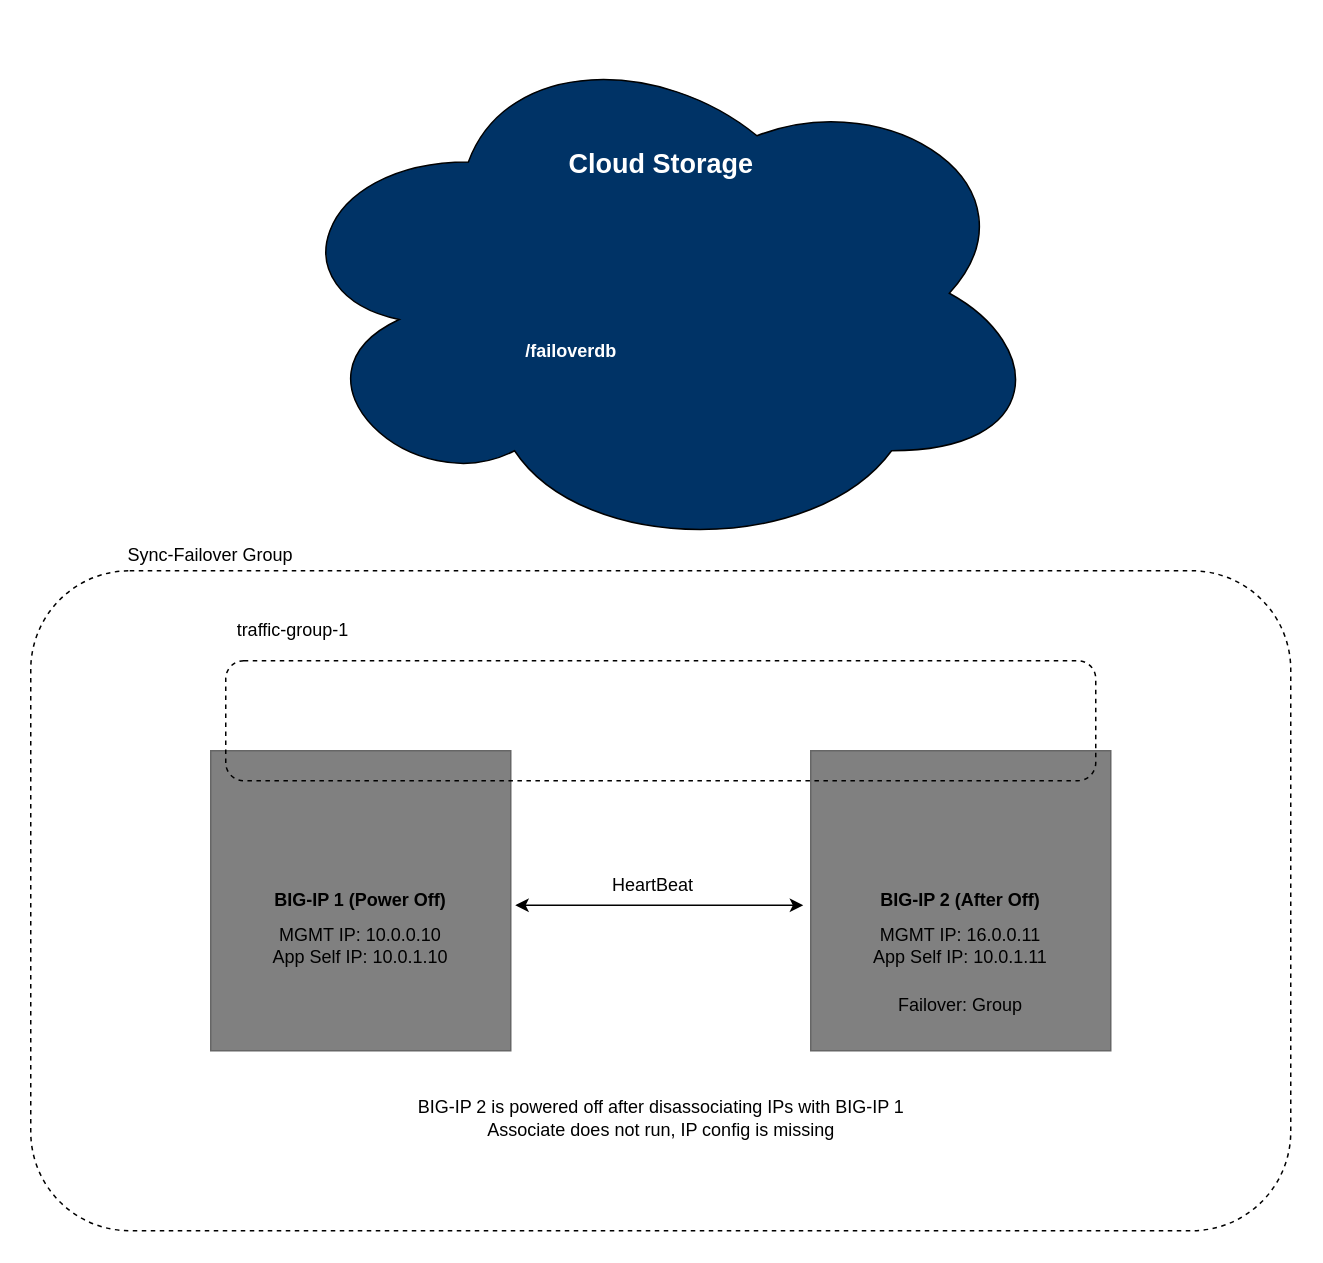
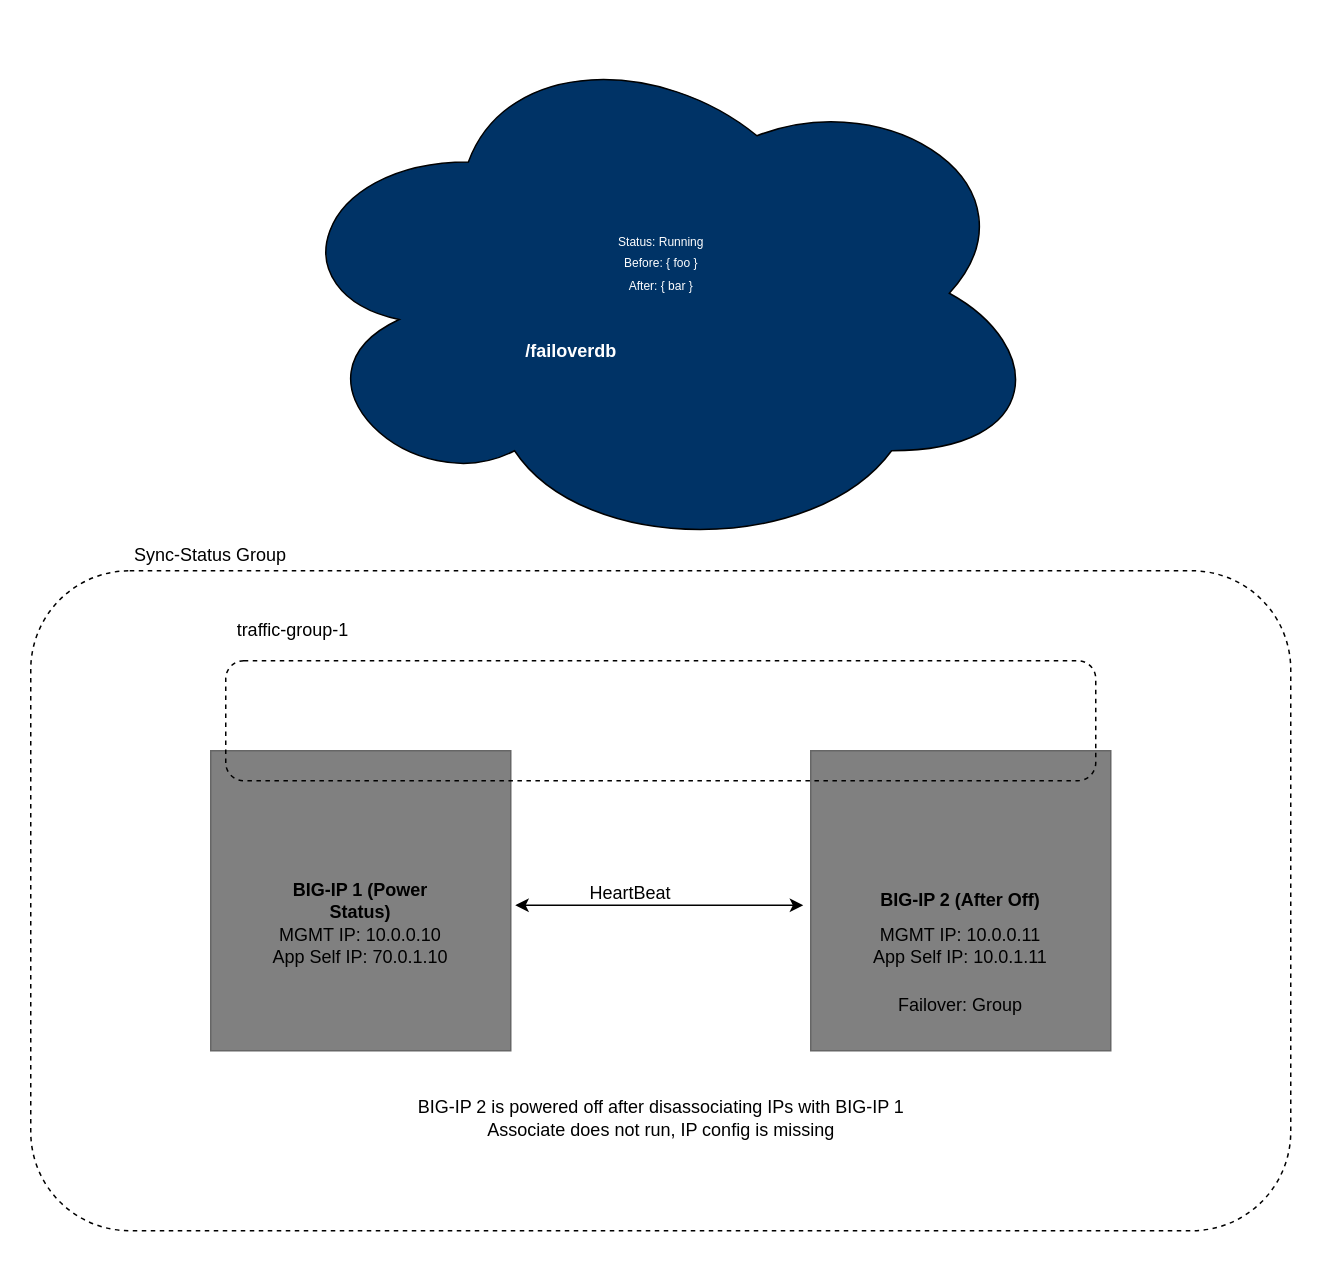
(661, 164) -> none
none -> (661, 262)
(211, 556) -> (211, 556)
(653, 886) -> (631, 893)
(361, 901) -> (361, 901)
(361, 946) -> (361, 946)
(961, 946) -> (961, 946)
